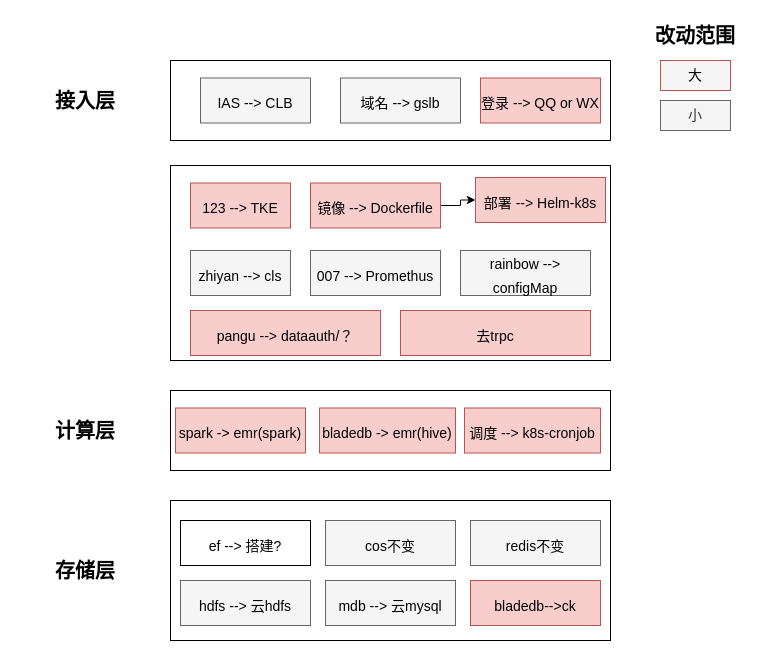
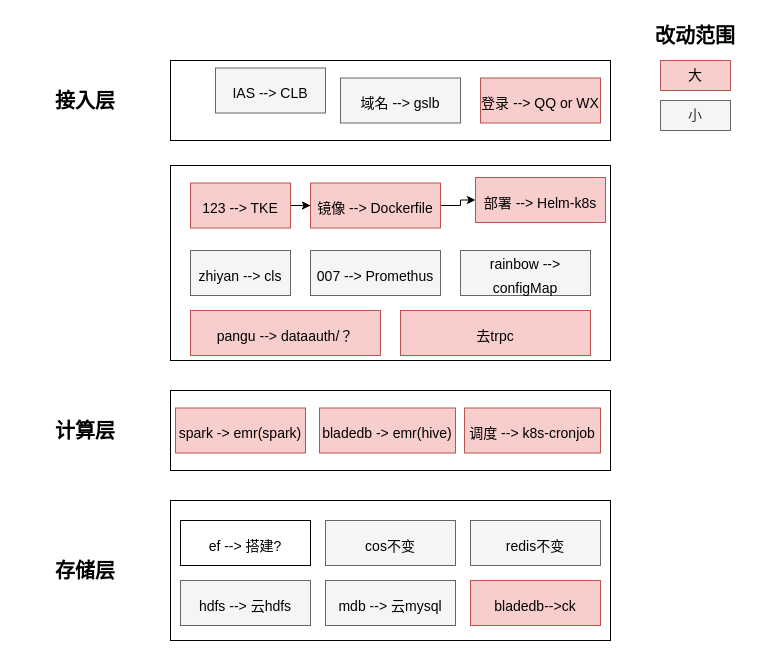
(696, 76) -> (696, 76)
(256, 101) -> (271, 91)
none -> (305, 206)
